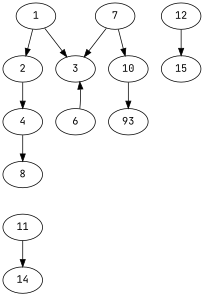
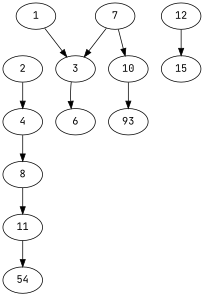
(30, 39) -> none
(80, 99) -> (71, 92)
none -> (23, 197)
(23, 280) -> (23, 280)
